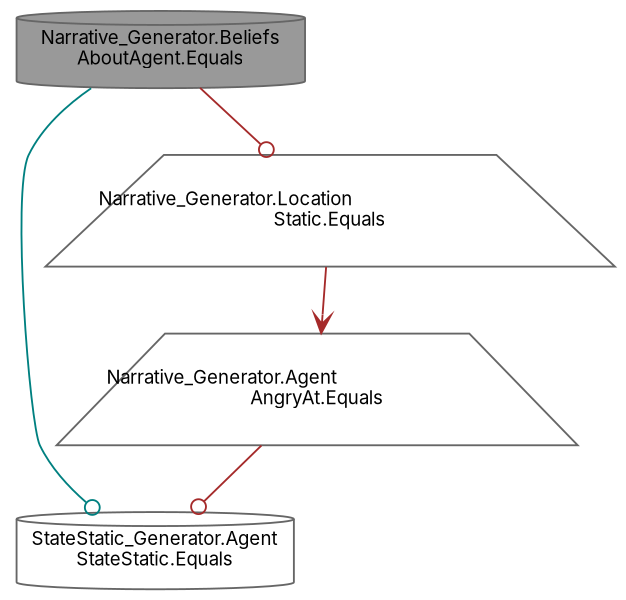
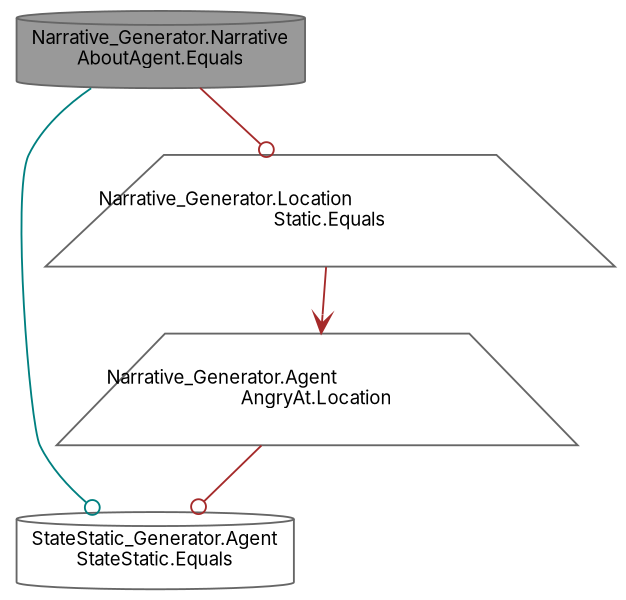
(161, 50) -> (161, 50)
(317, 389) -> (317, 389)
